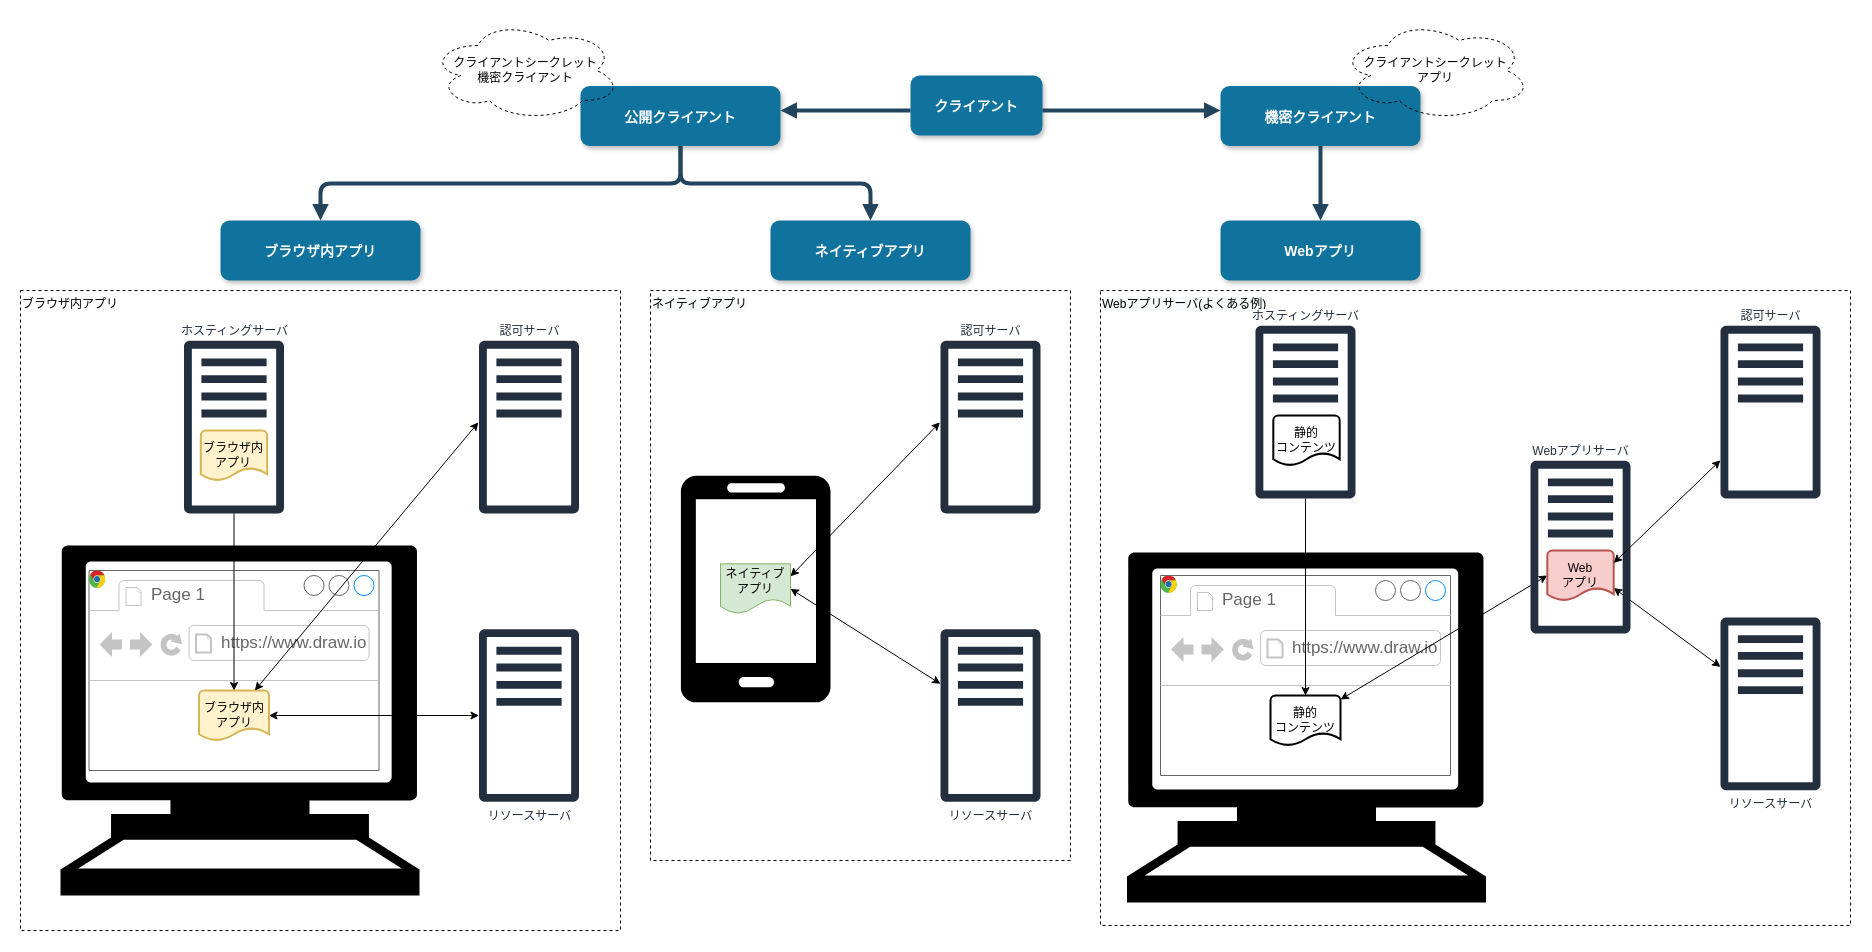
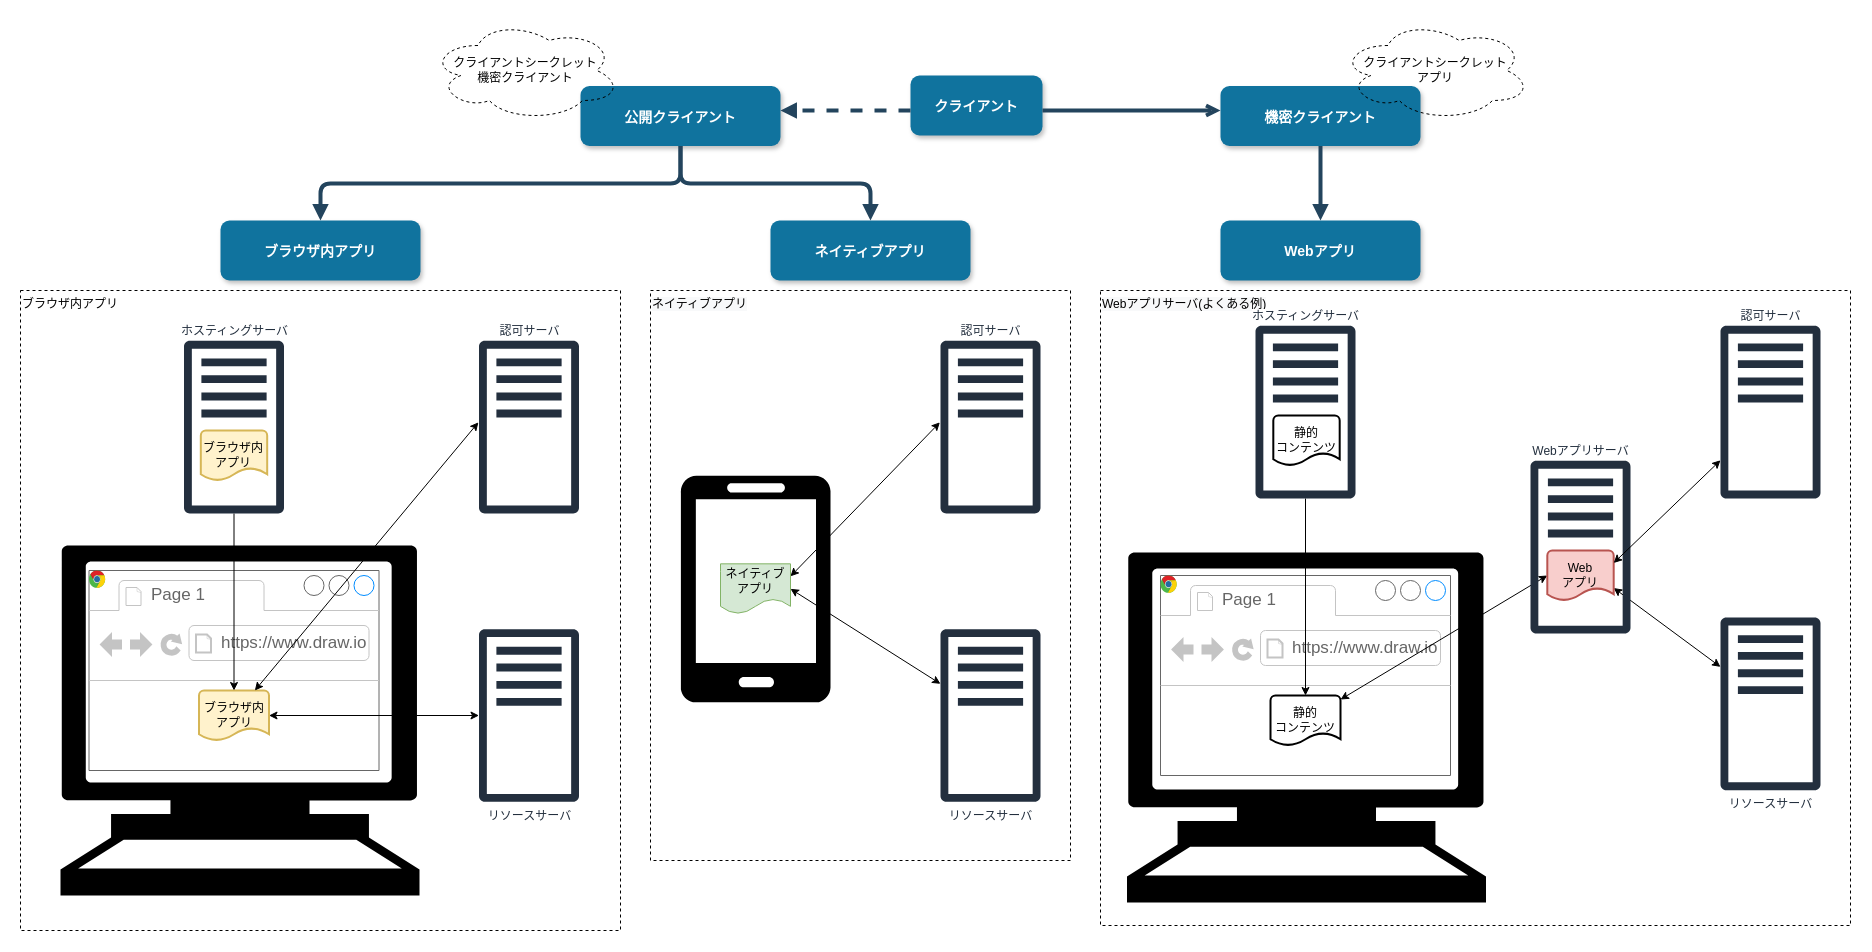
(820, 111) -> (820, 111)
(1204, 111) -> (1205, 111)
